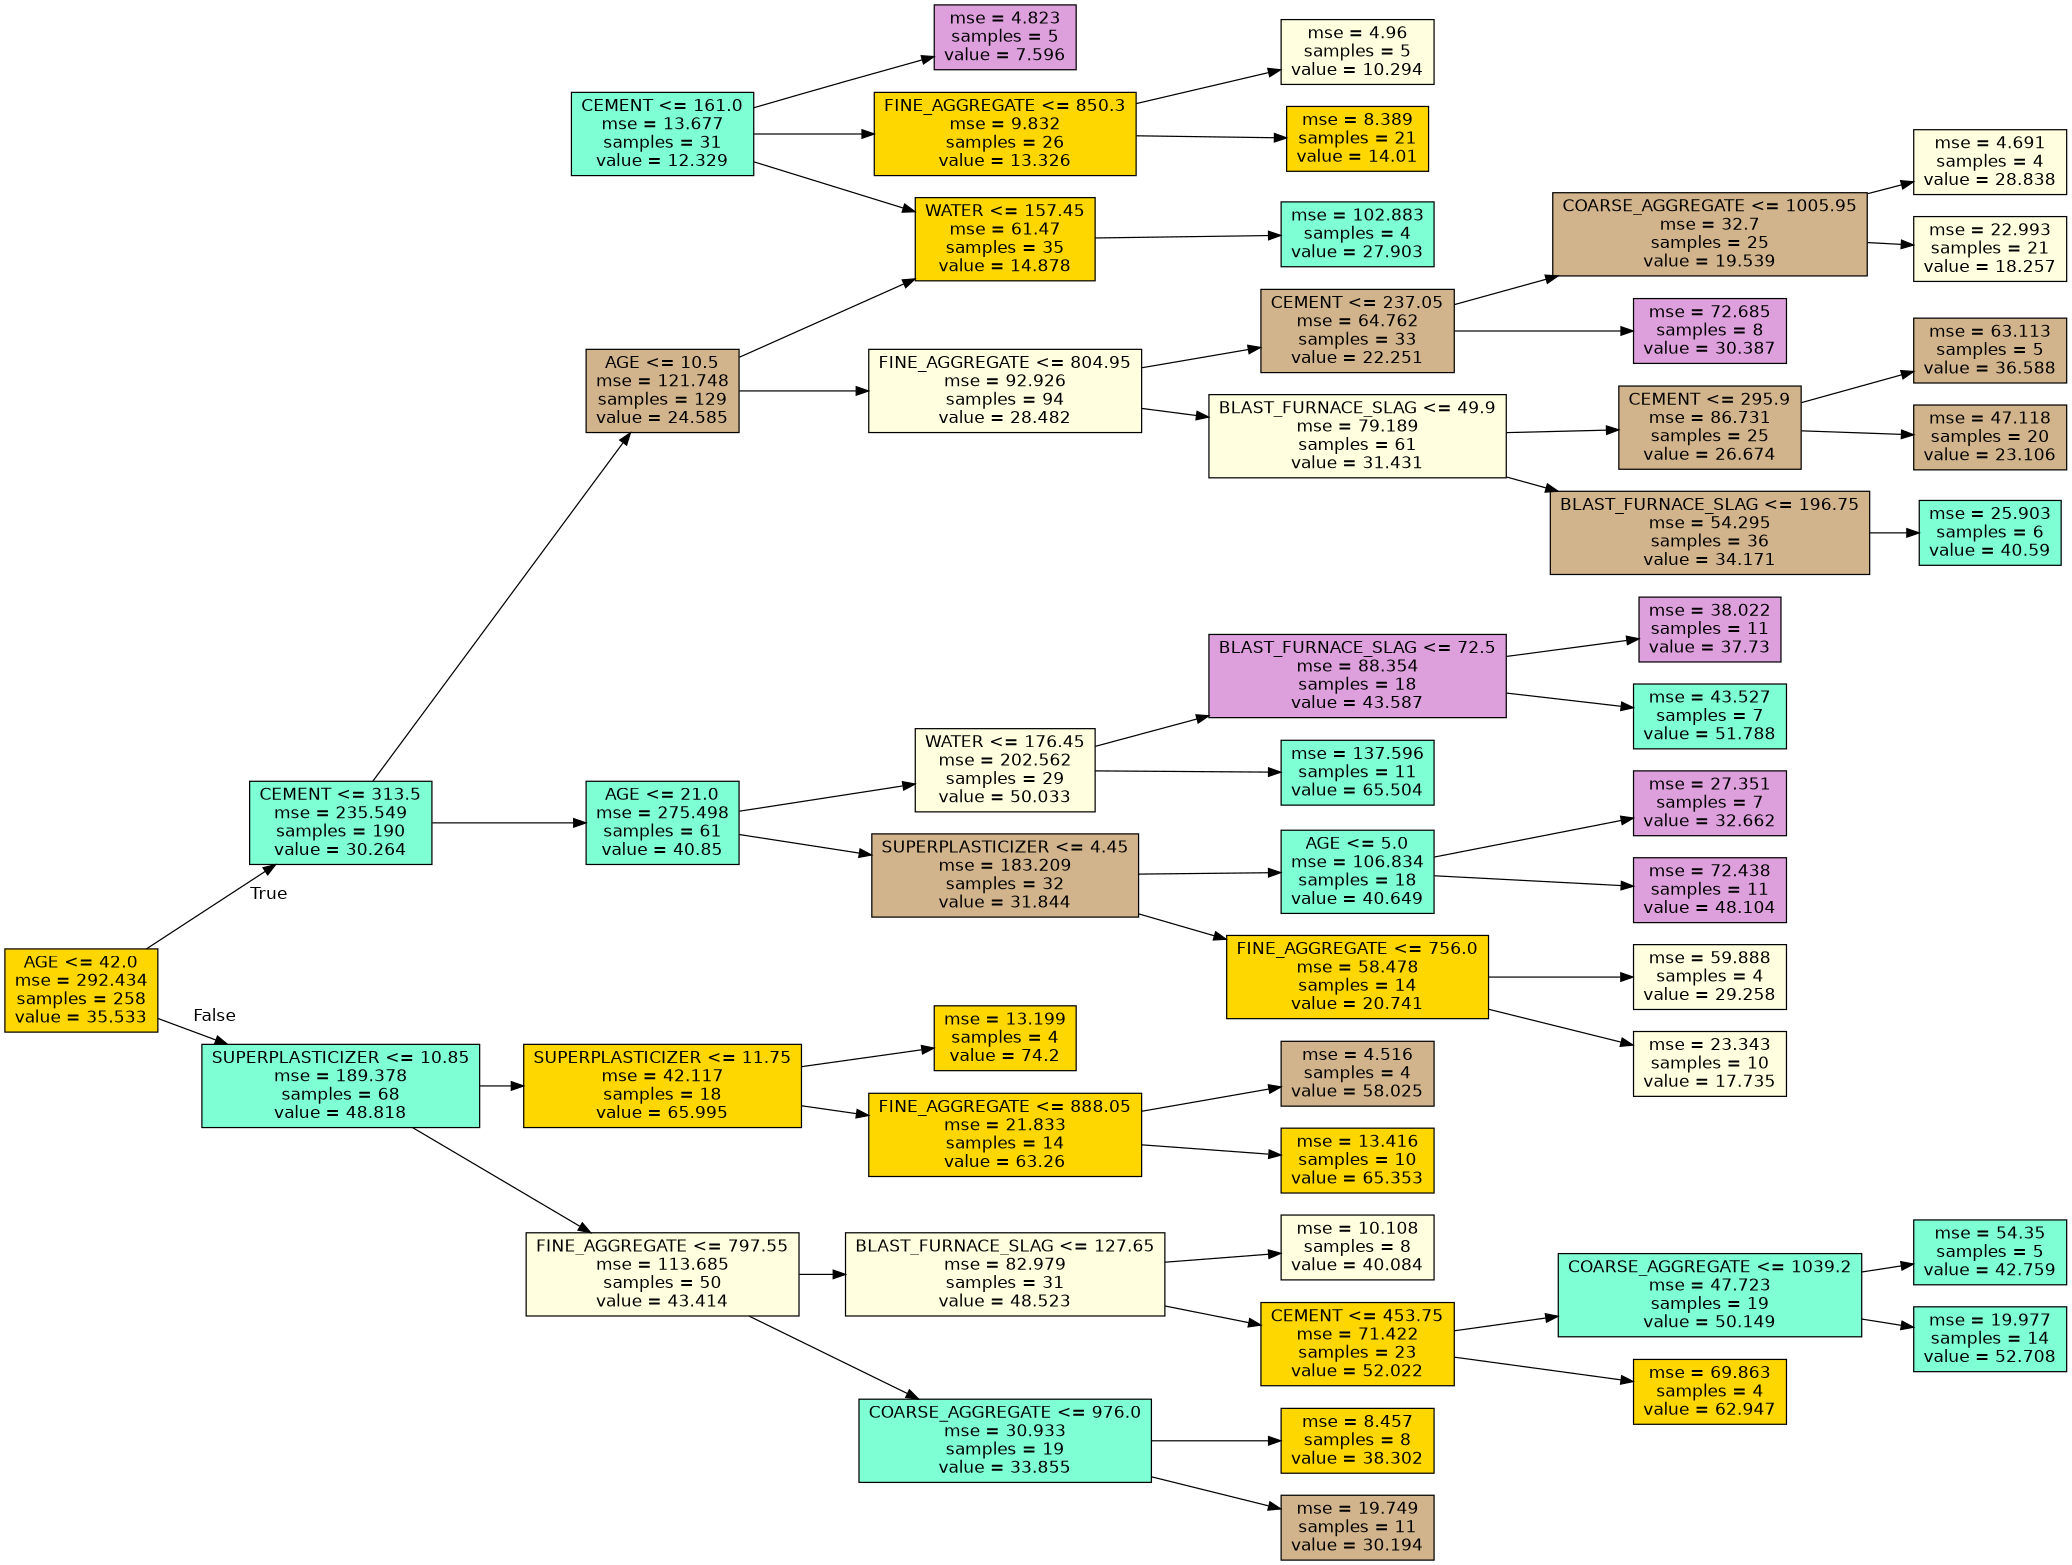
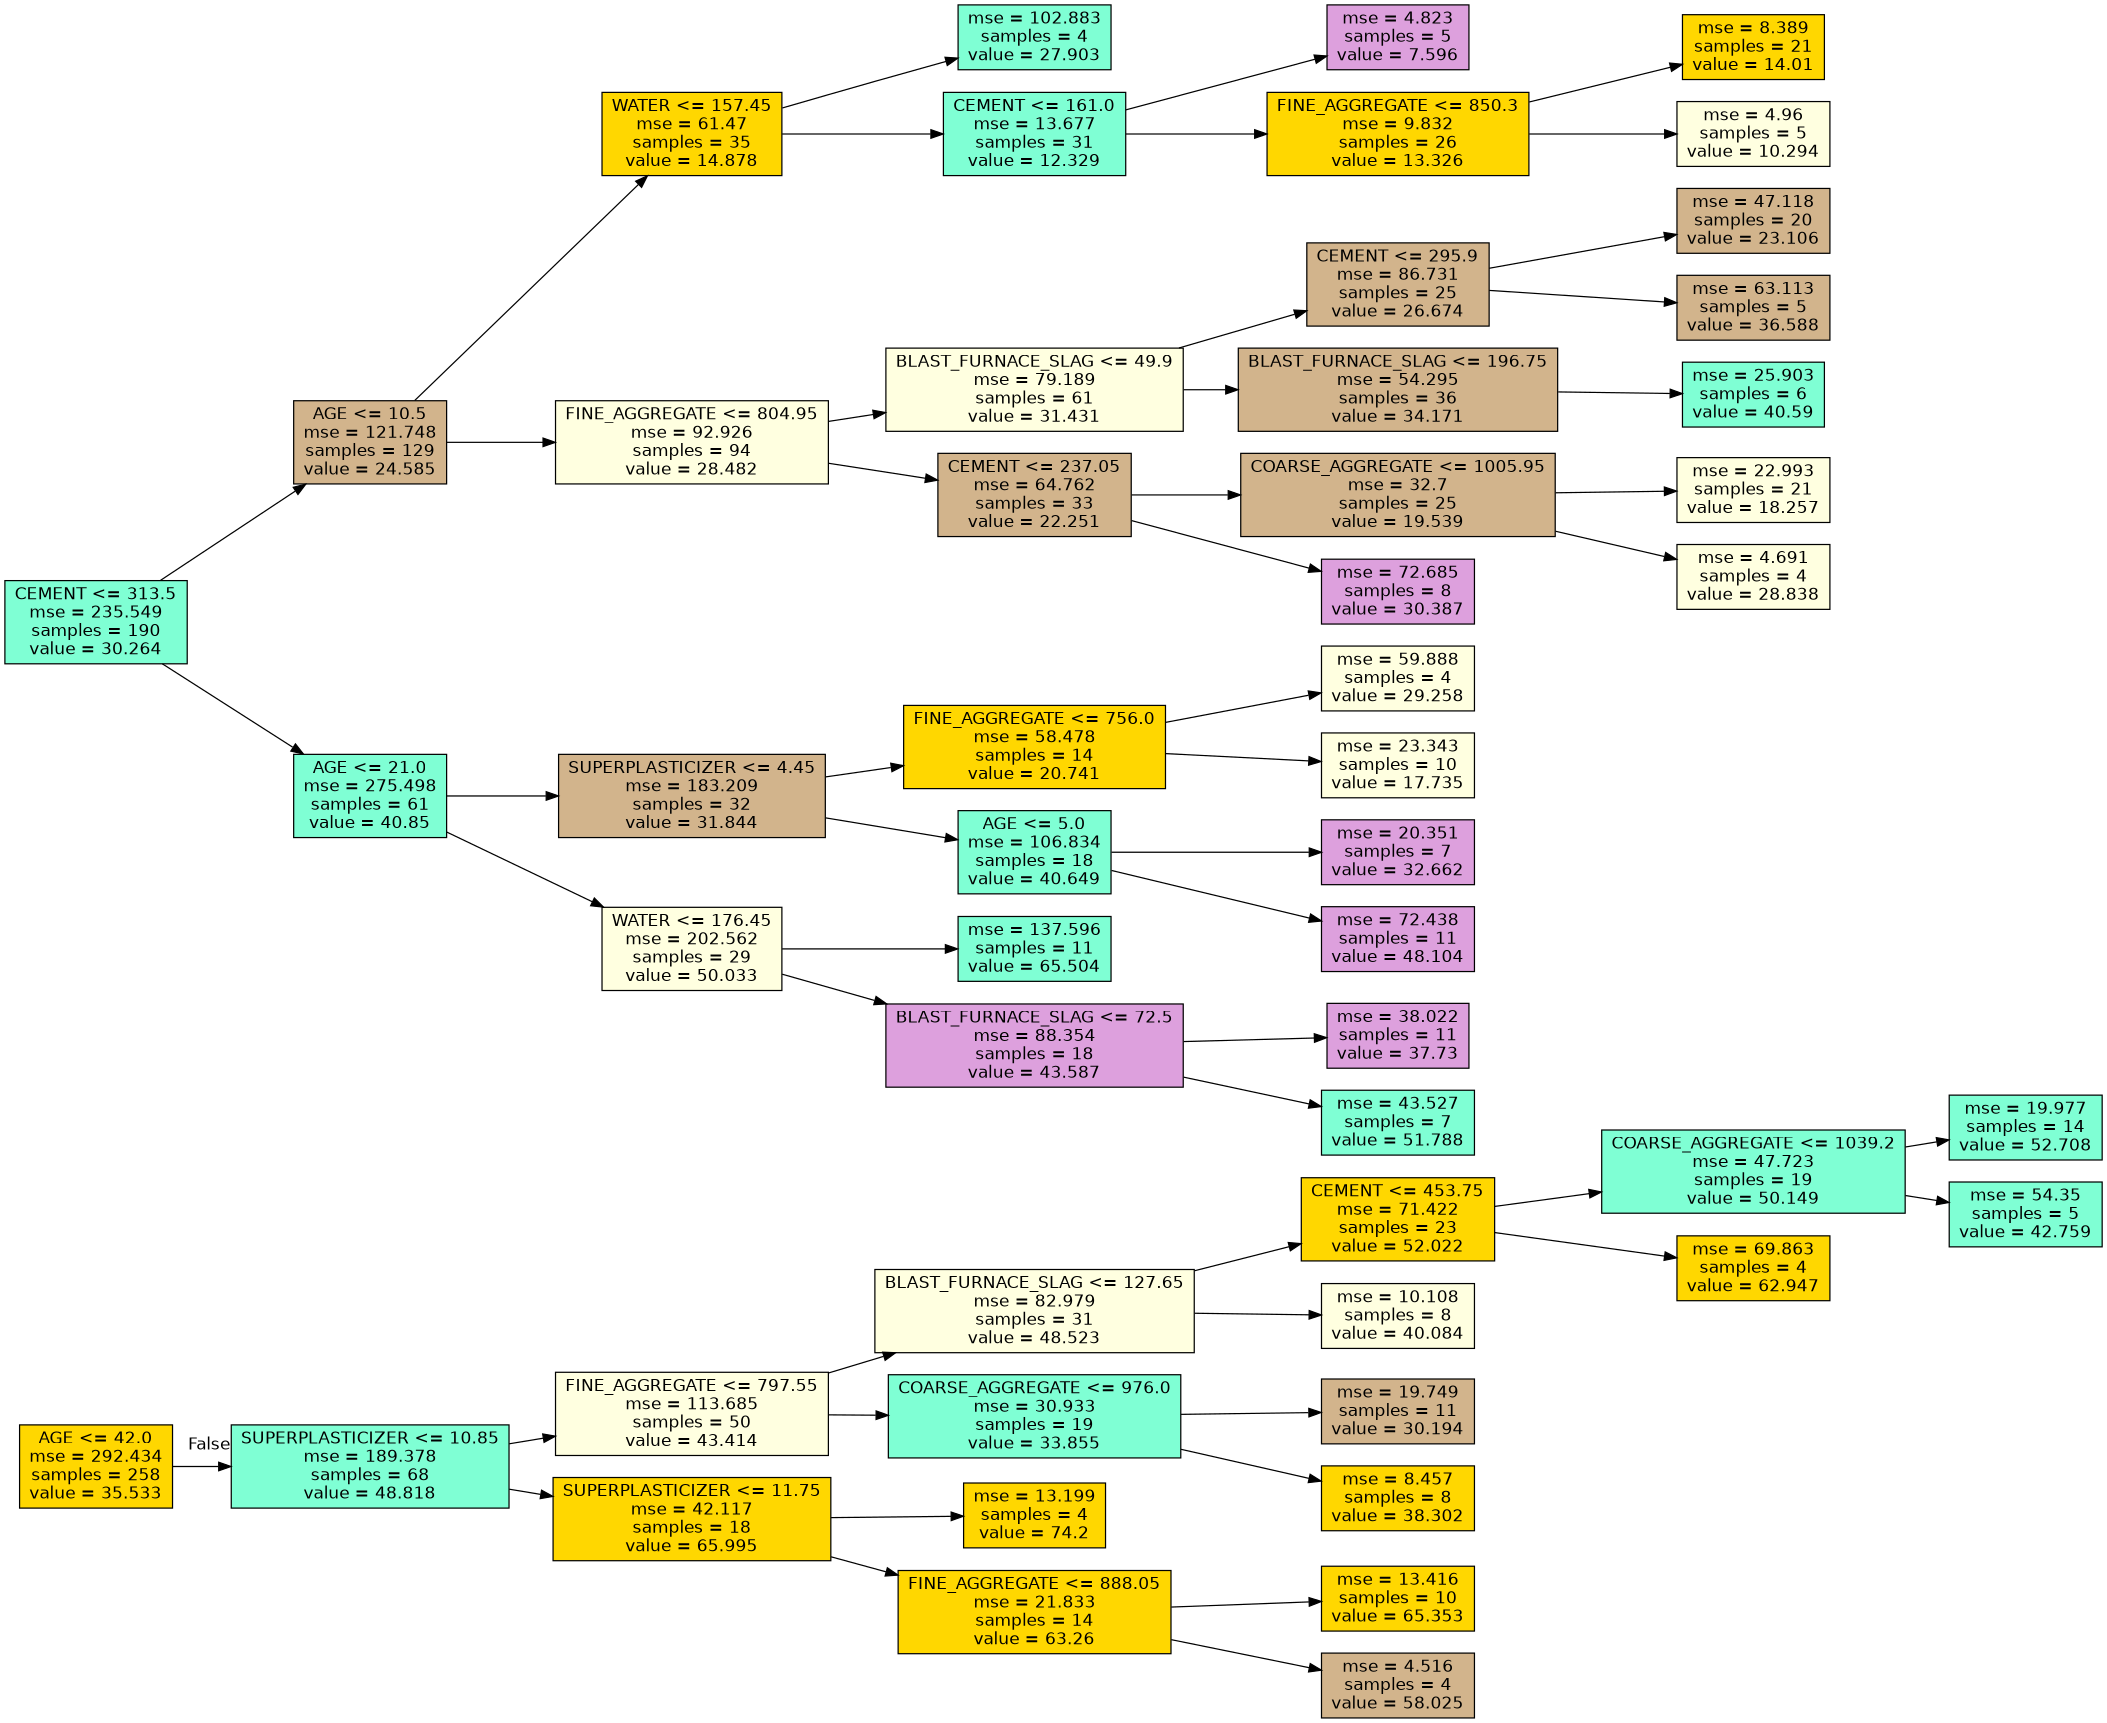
(829, 185) -> (856, 134)
(1710, 803) -> (1398, 852)
(206, 910) -> none
